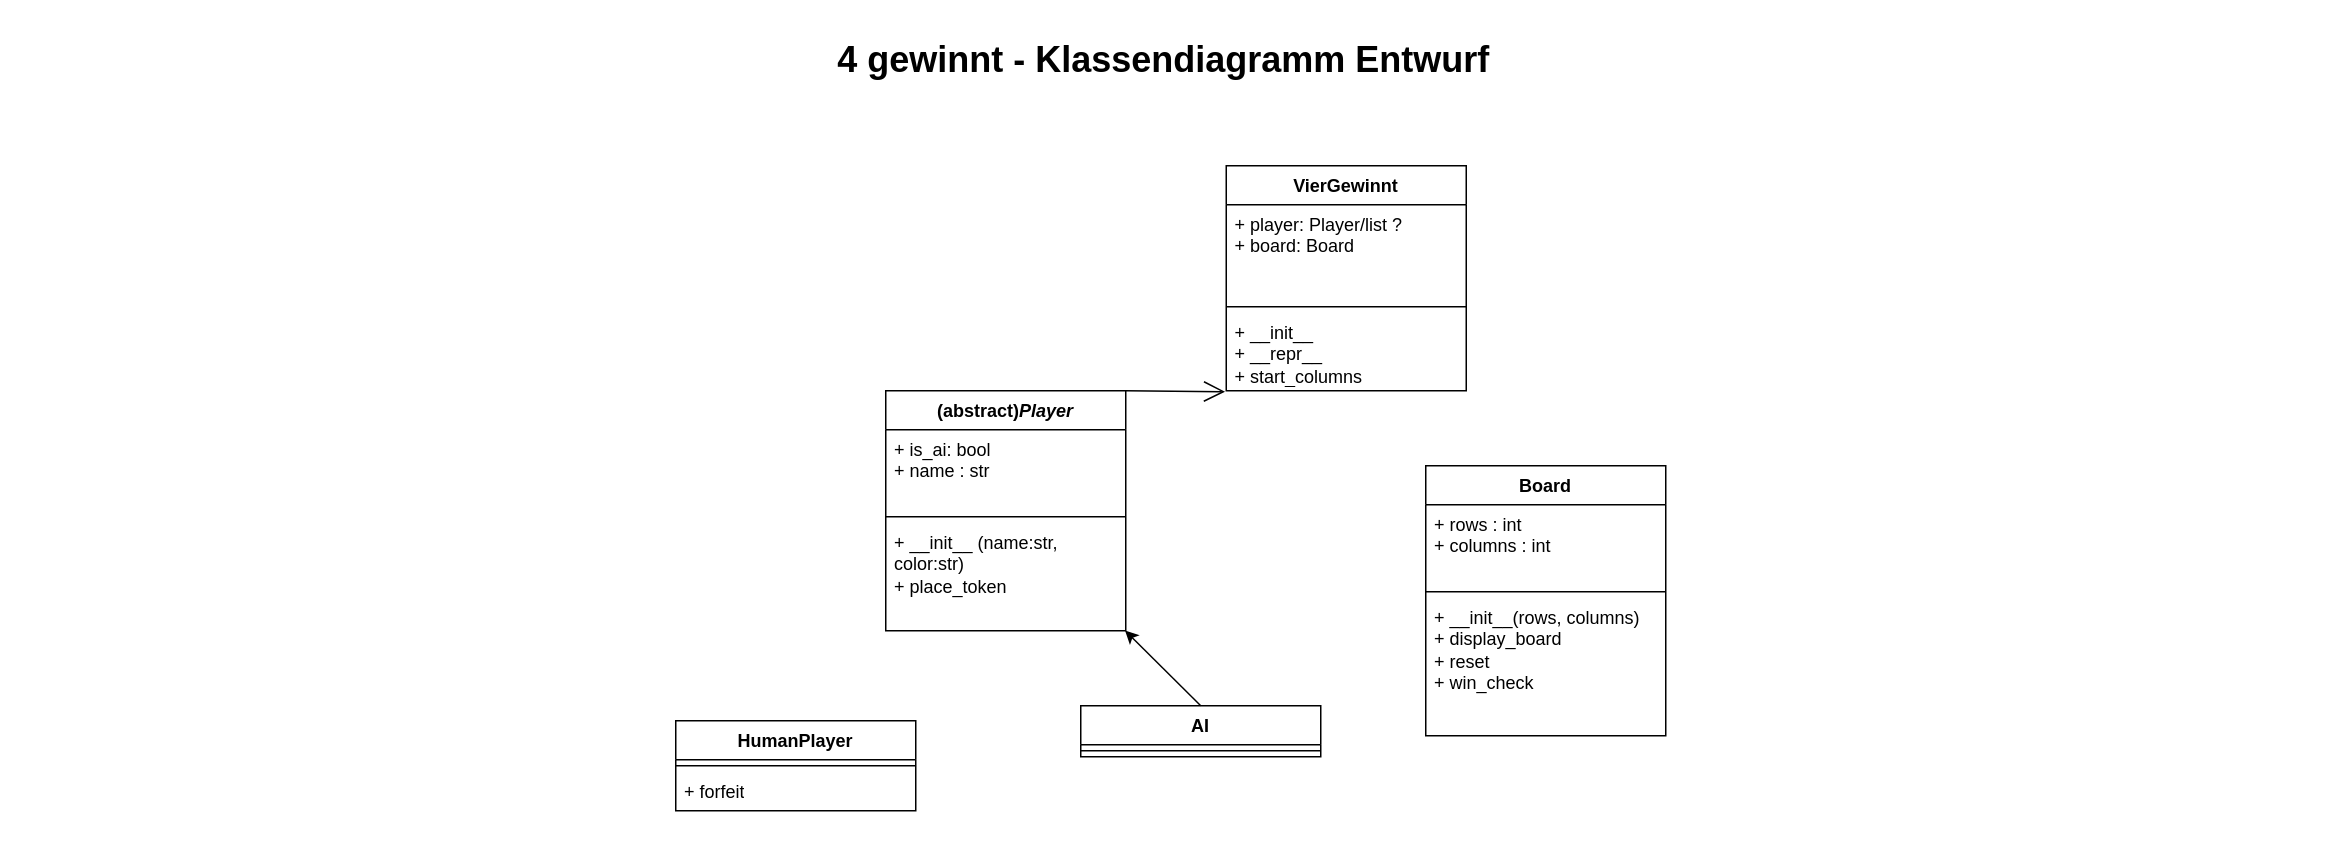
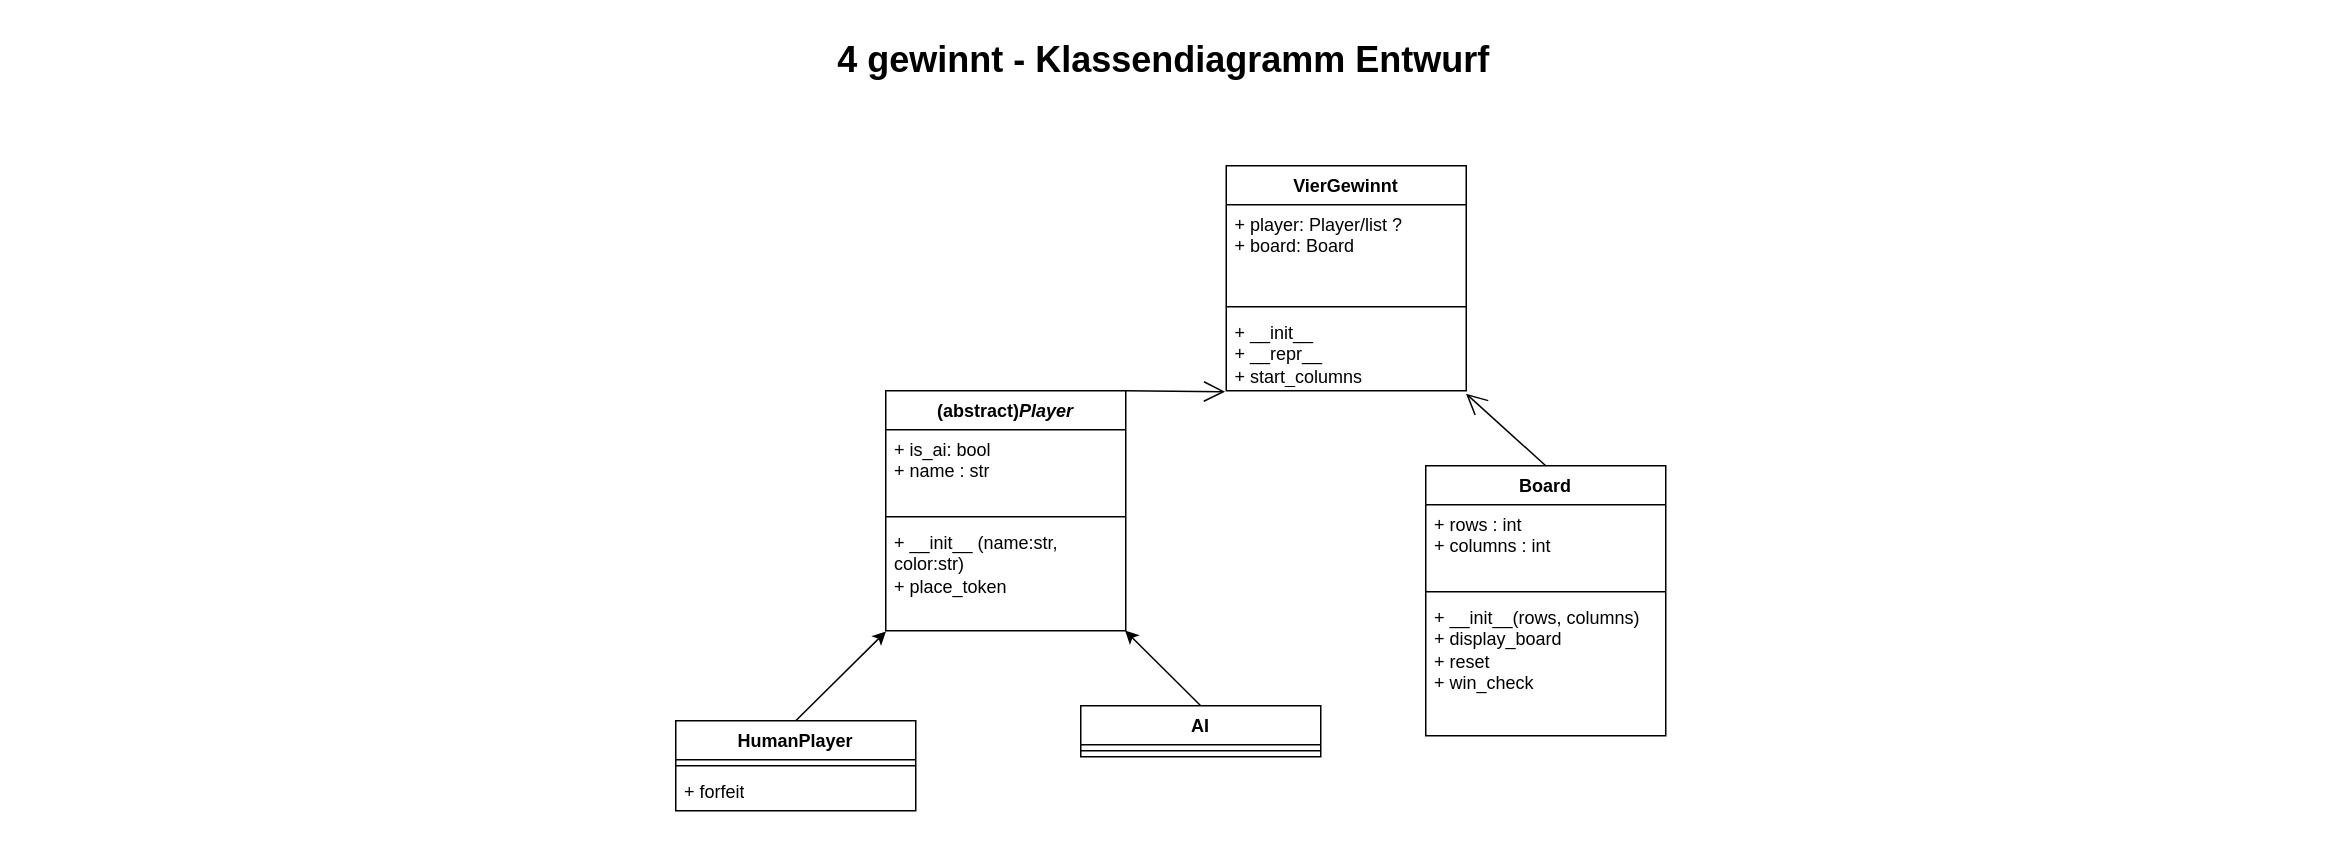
none -> (1507, 431)
none -> (837, 680)
